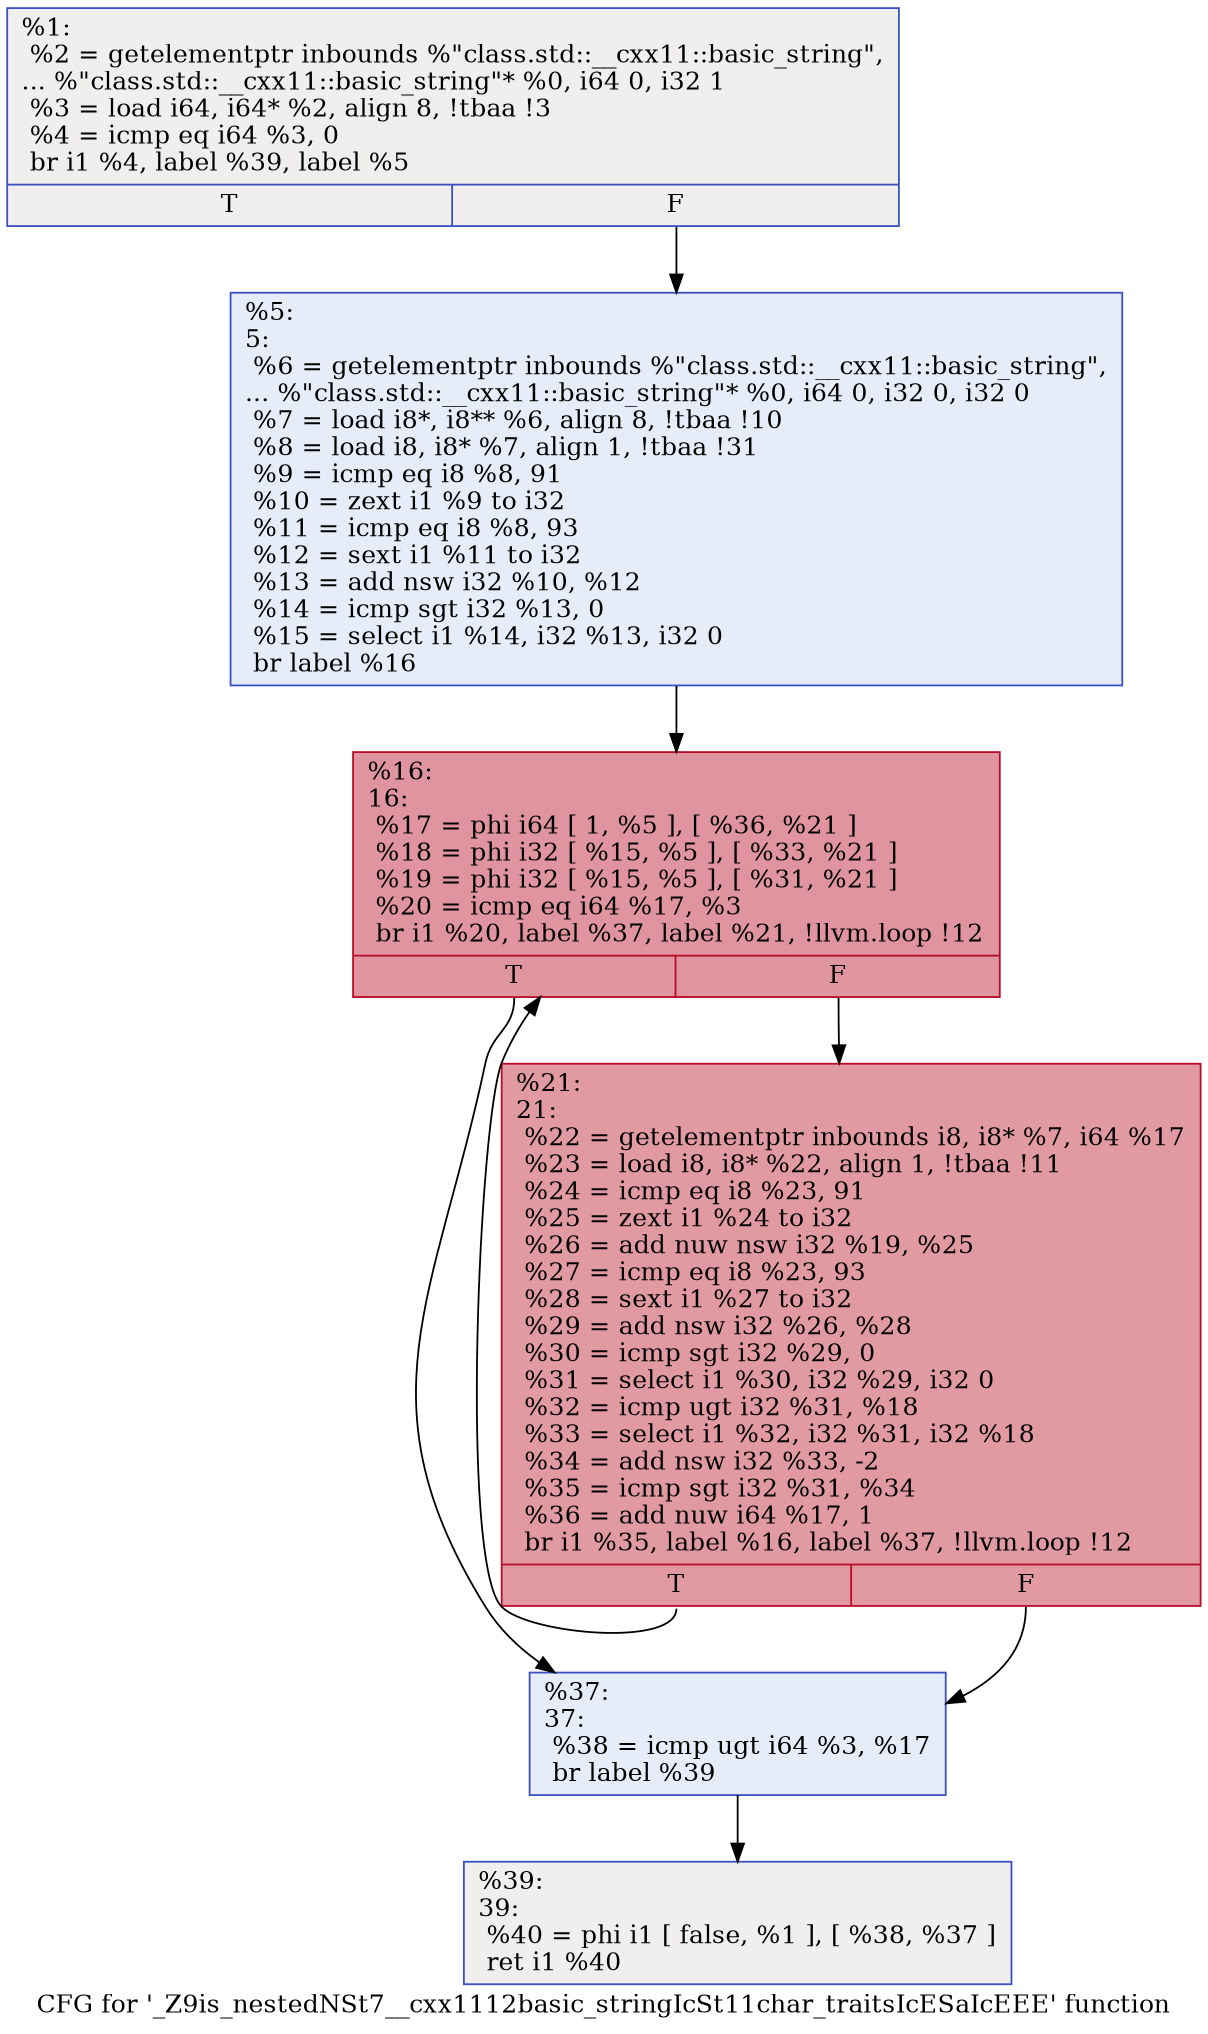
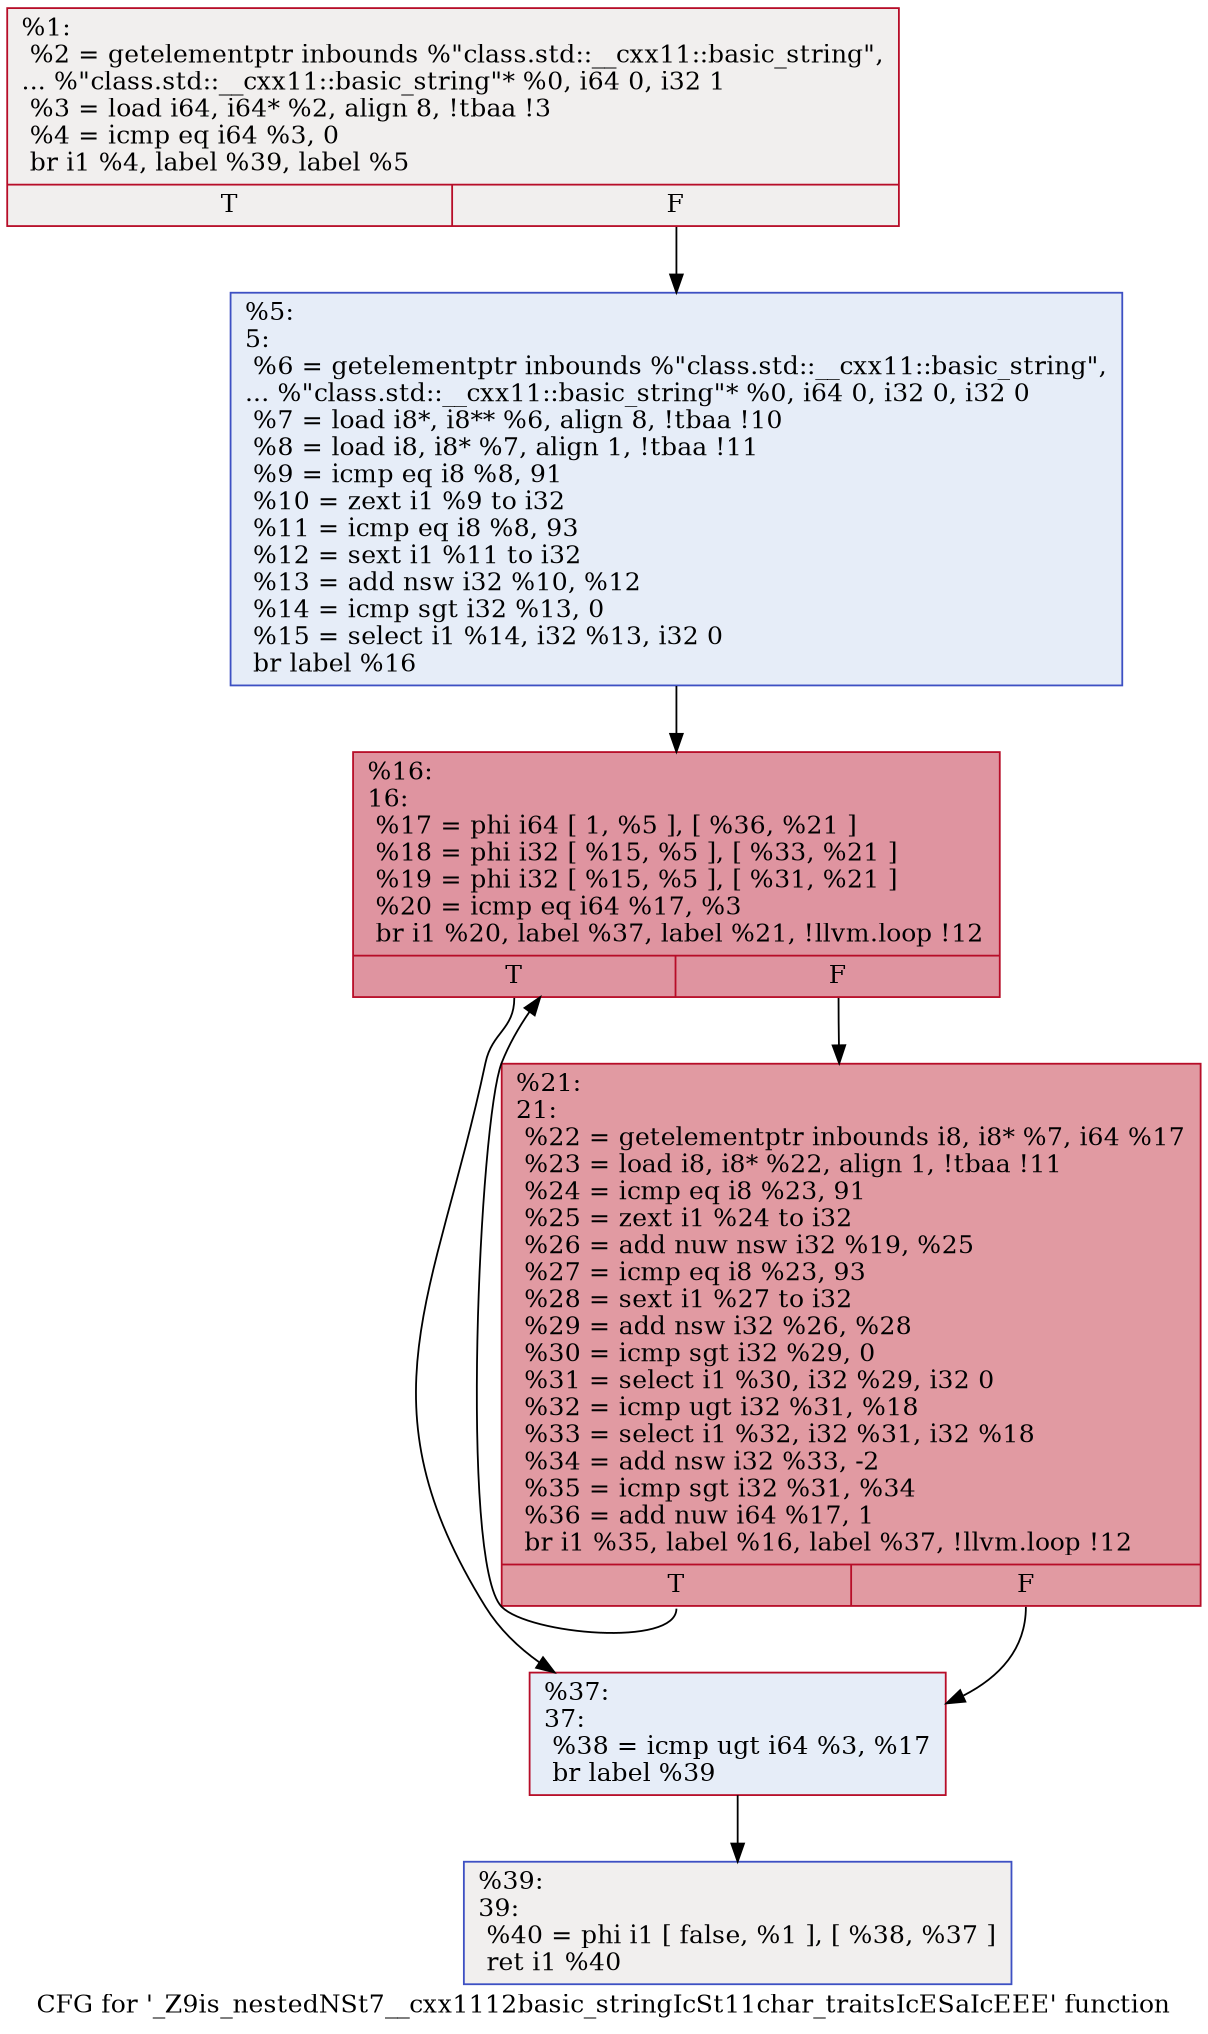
(453, 117) -> (453, 117)
(503, 448) -> (503, 448)
(738, 1734) -> (738, 1734)
